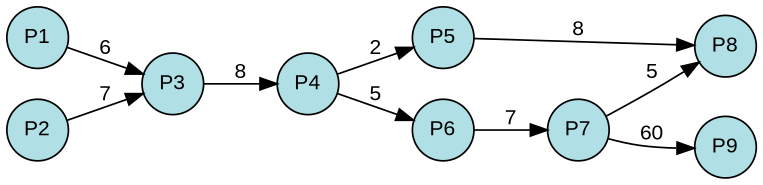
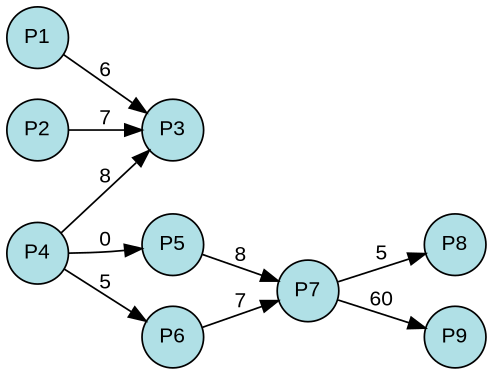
(575, 42) -> (232, 265)
(376, 49) -> (105, 240)
(232, 84) -> (99, 198)
